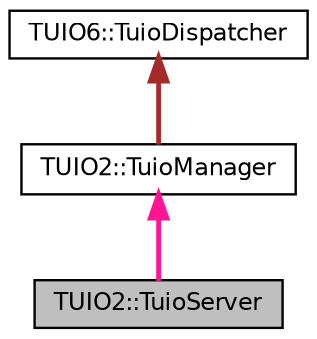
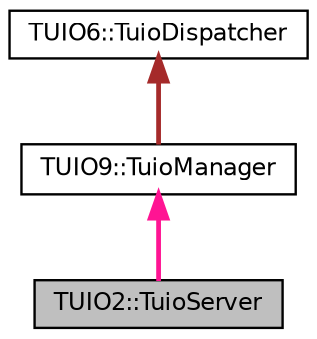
(159, 169) -> (159, 169)
